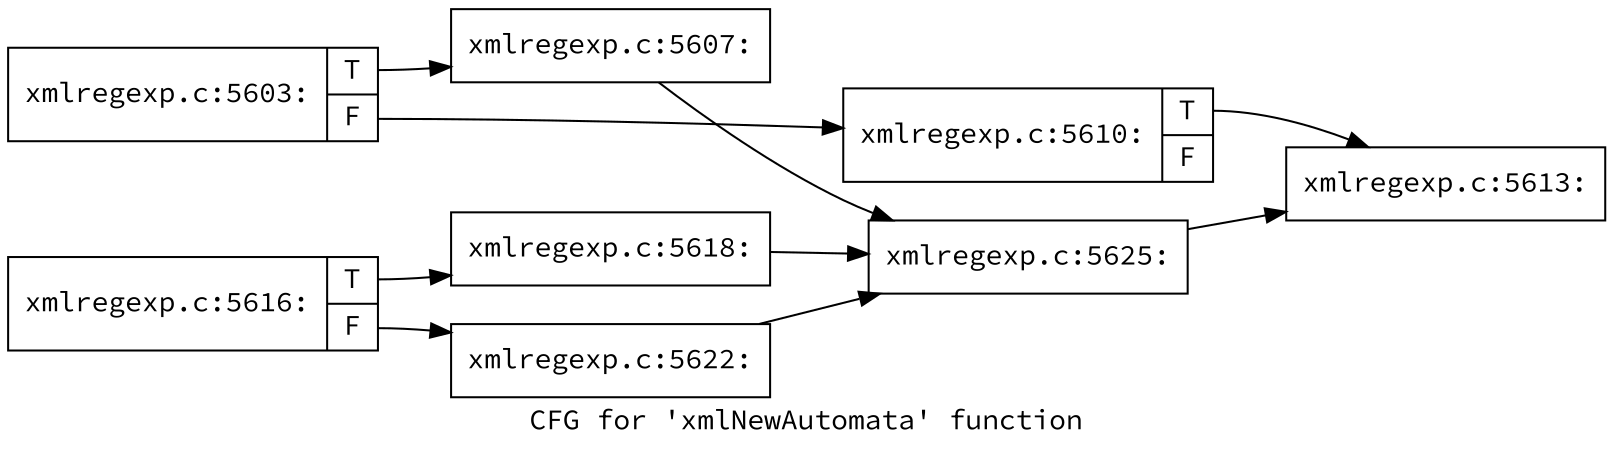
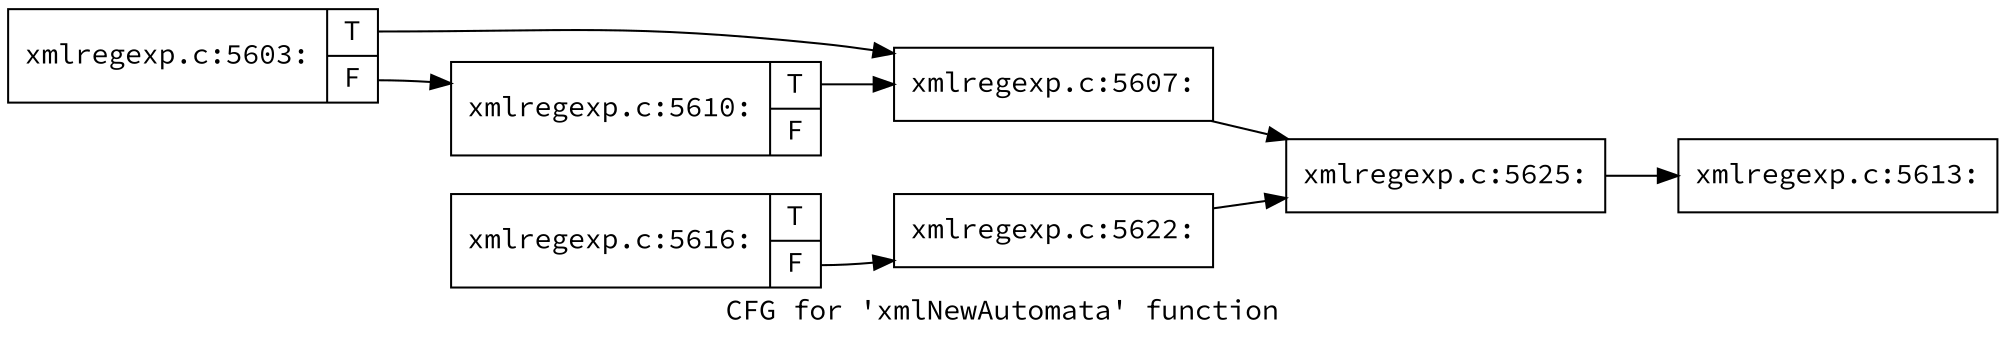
(1282, 119) -> (847, 84)
(611, 249) -> none
